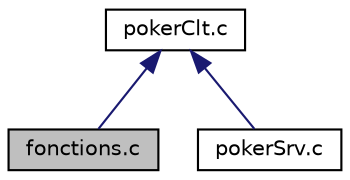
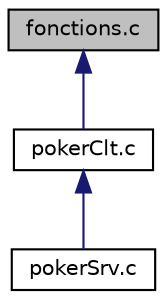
(123, 99) -> (83, 101)
